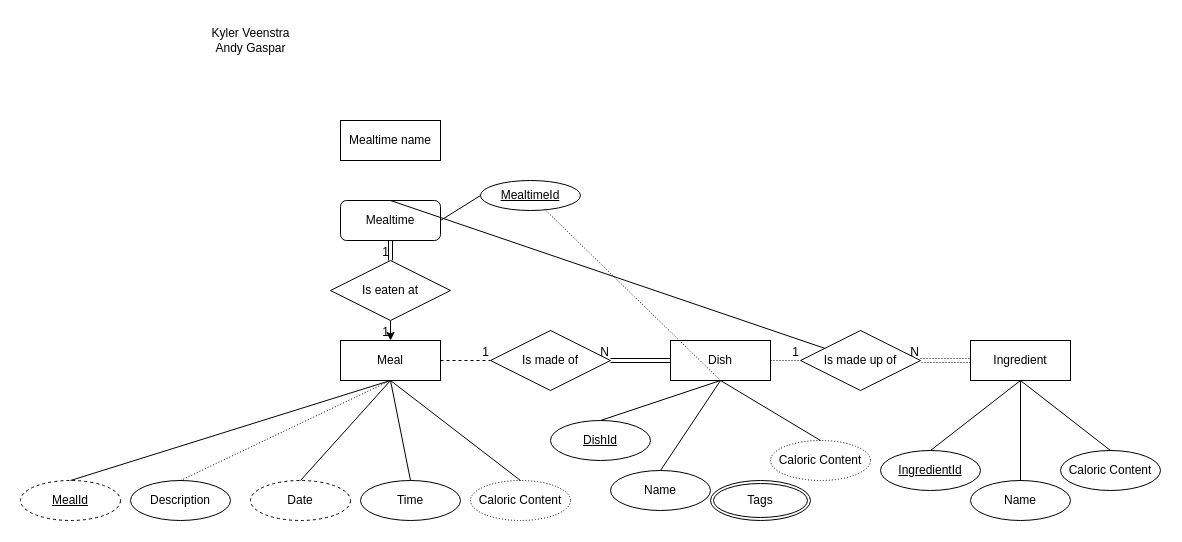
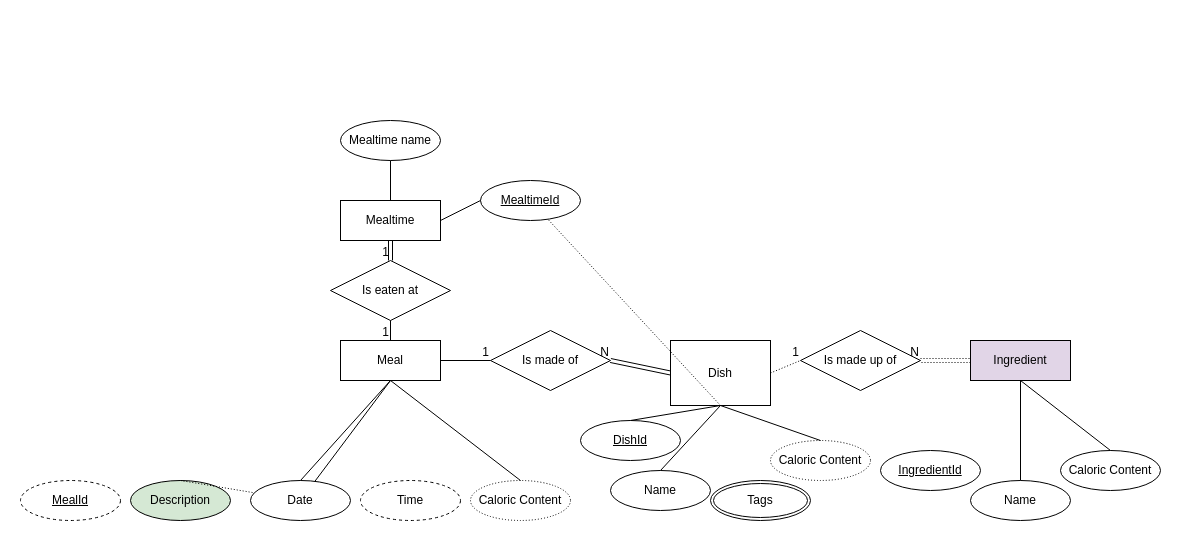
(251, 41) -> none
(391, 141) -> (391, 141)
(531, 196) -> (531, 201)
(391, 221) -> (391, 221)
(721, 313) -> (391, 181)
(391, 332) -> (391, 335)
(466, 361) -> (466, 361)
(721, 361) -> (721, 373)
(1021, 361) -> (1021, 361)
(974, 417) -> none
(284, 431) -> (219, 487)
(225, 432) -> none
(401, 432) -> (349, 436)
(601, 441) -> (631, 441)
(181, 501) -> (181, 501)
(301, 501) -> (301, 501)
(411, 501) -> (411, 501)
